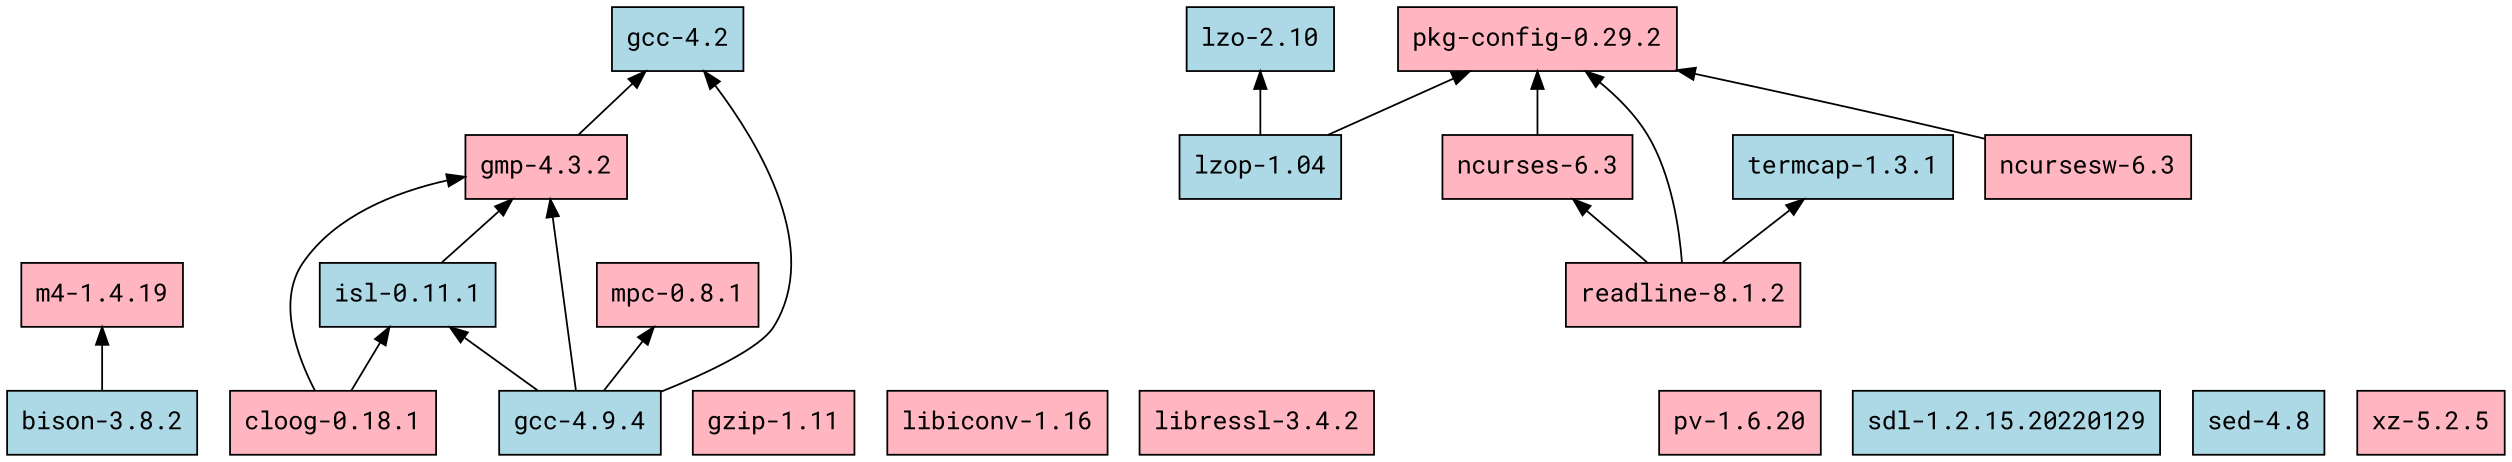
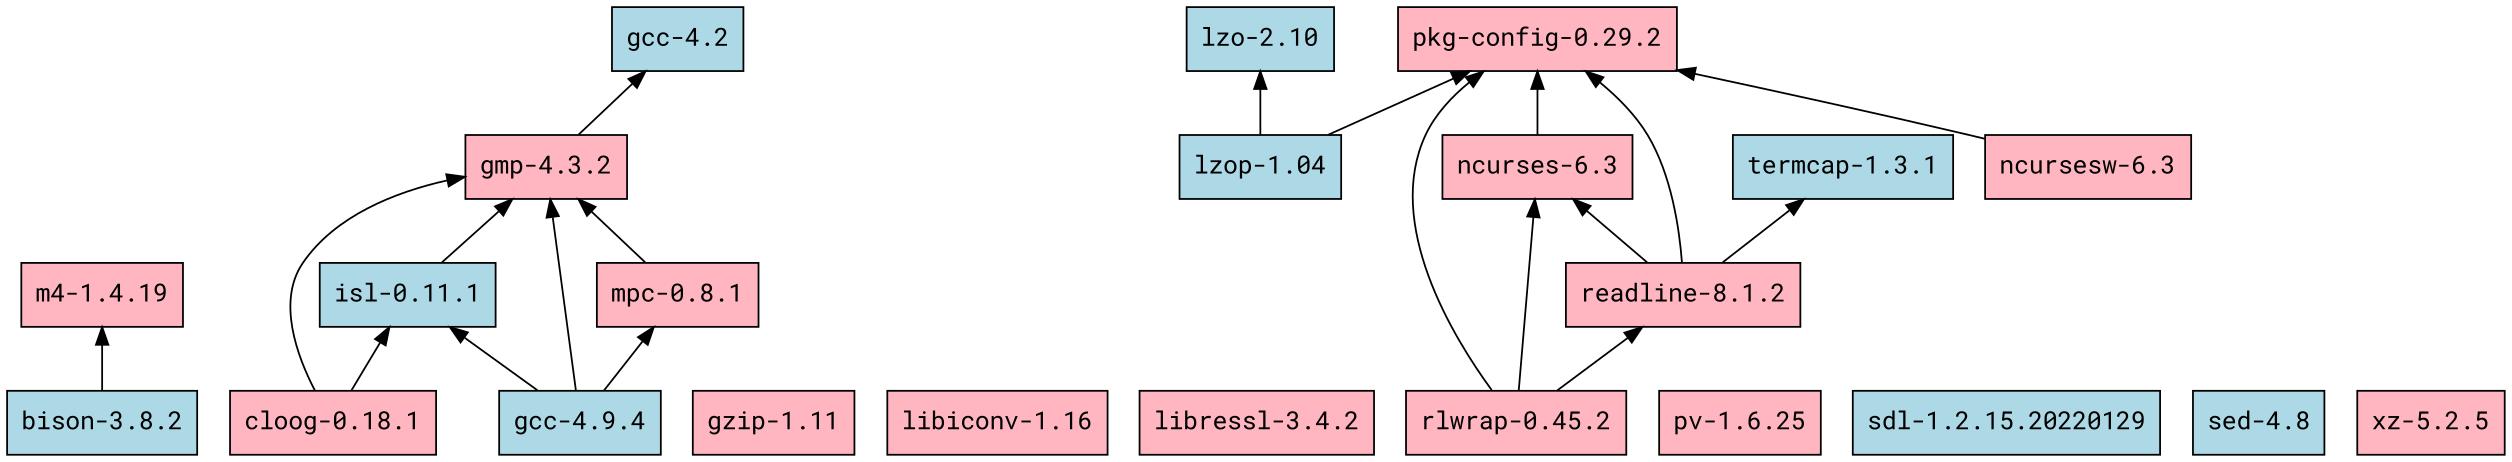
none -> (618, 237)
(791, 264) -> none
none -> (1516, 423)
(1740, 423) -> (1740, 423)
